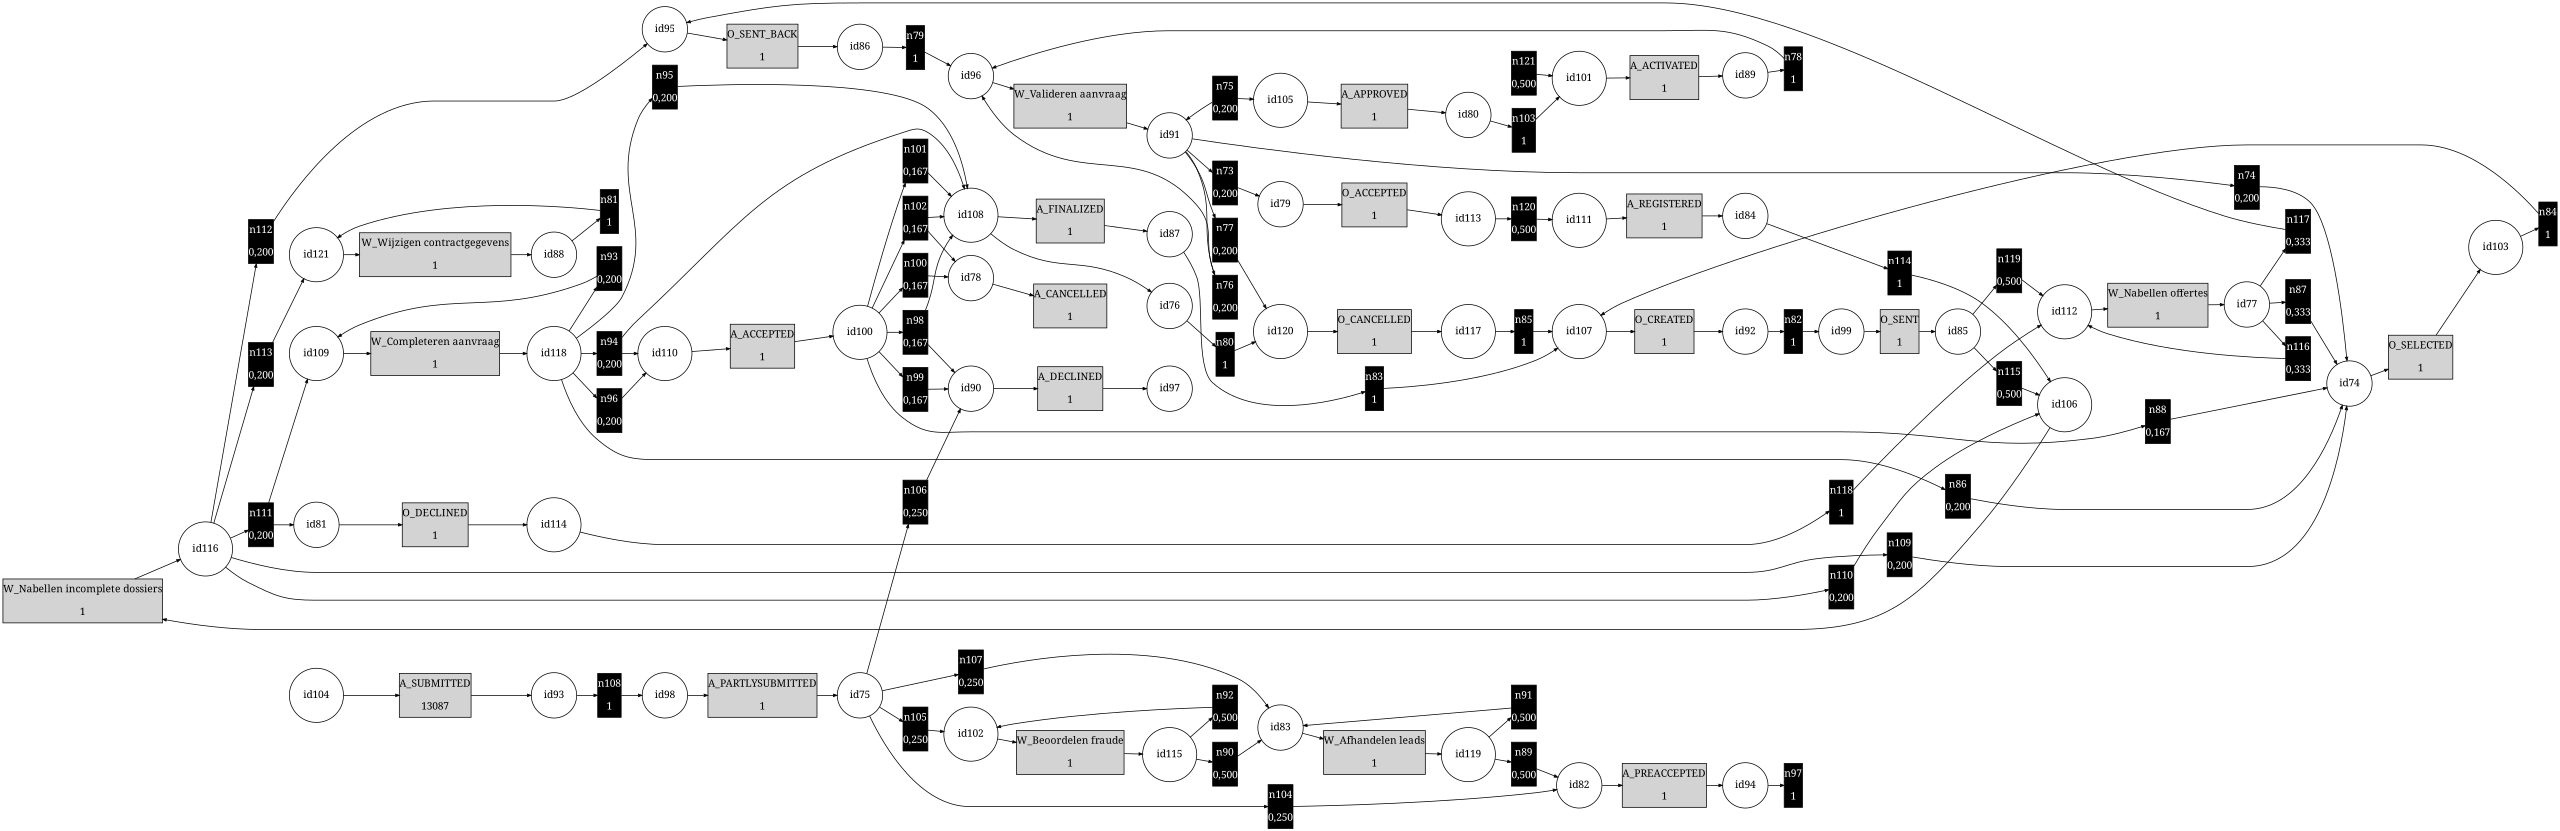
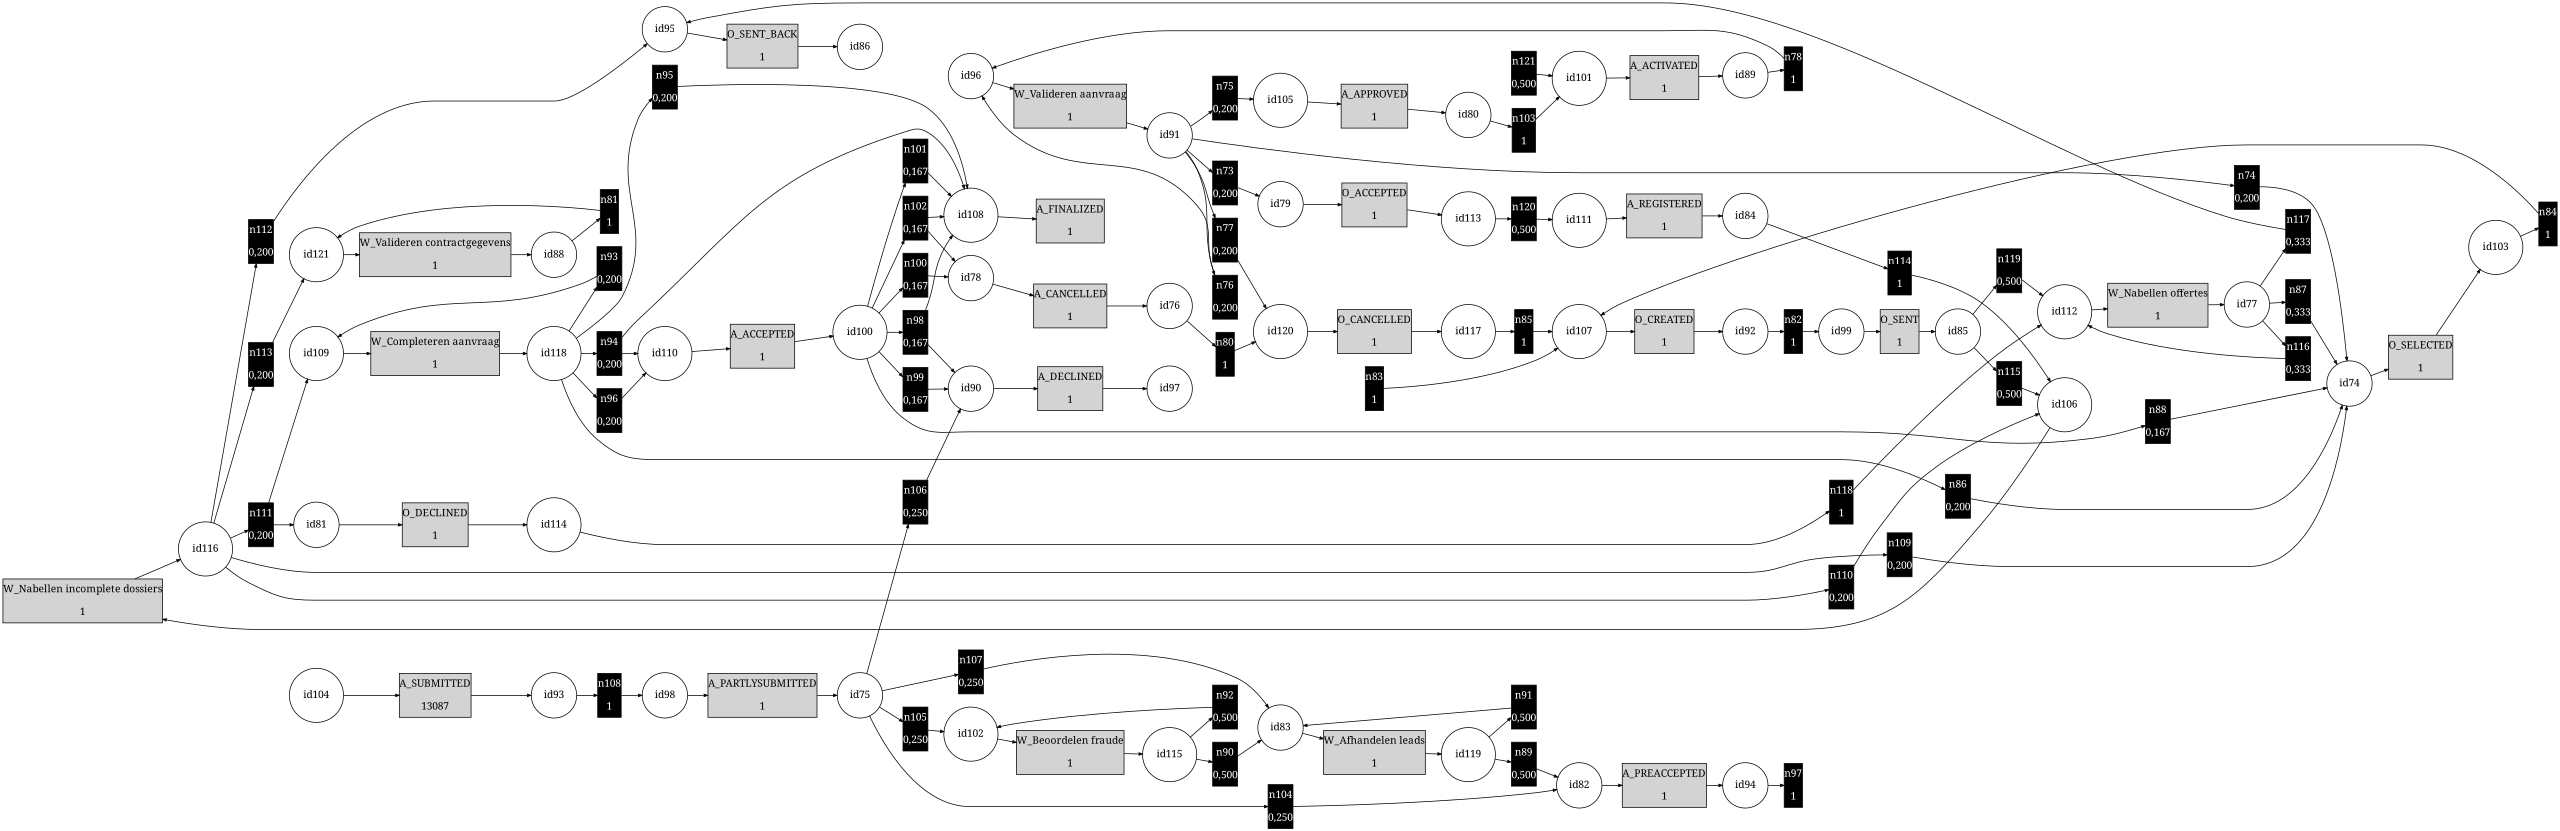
(915, 48) -> none
(1201, 110) -> (1200, 120)
(1170, 234) -> none
(435, 255) -> (435, 255)
(1068, 264) -> (1125, 306)
